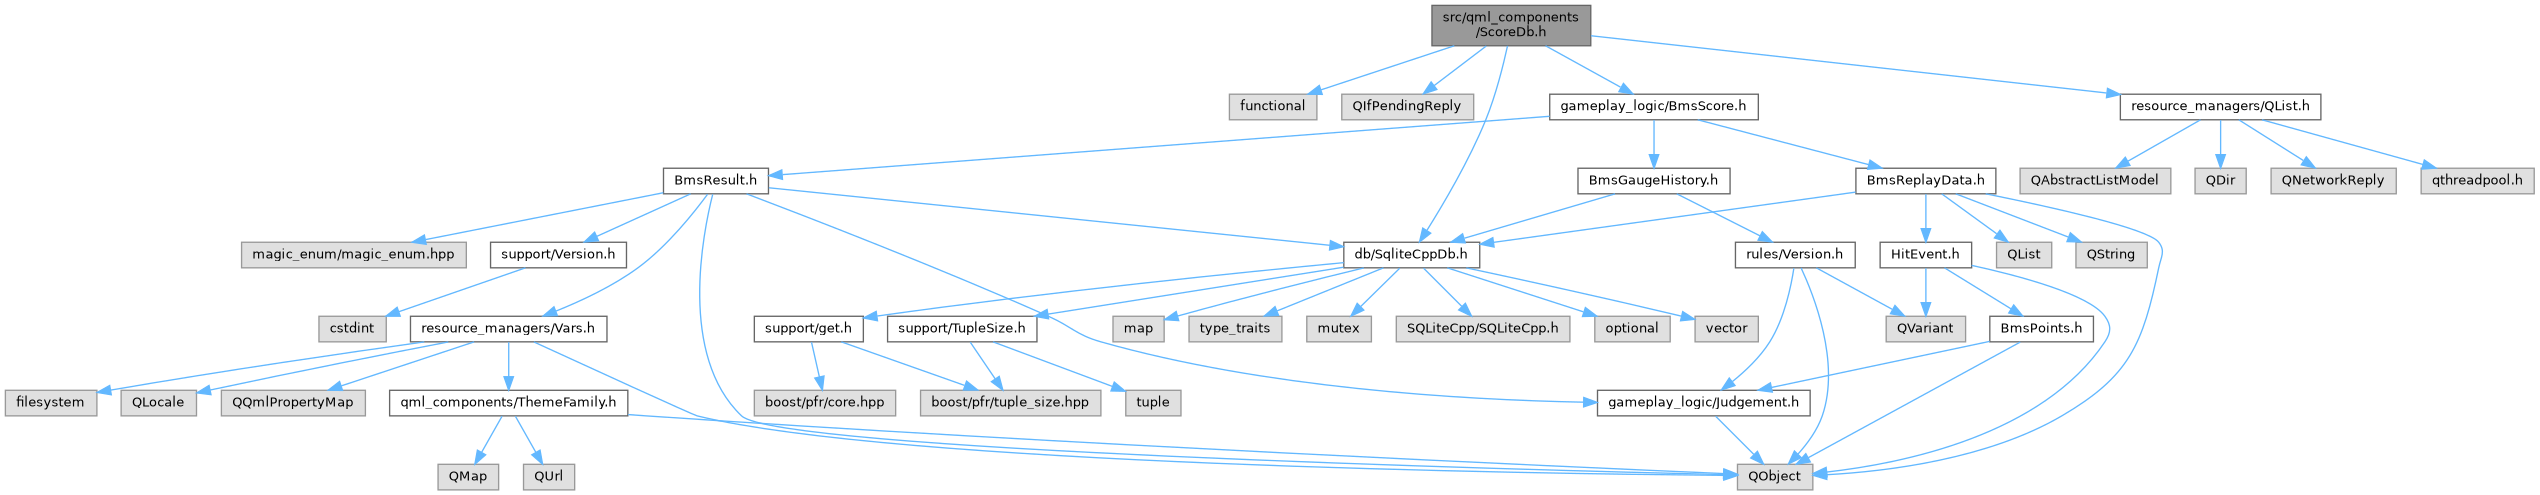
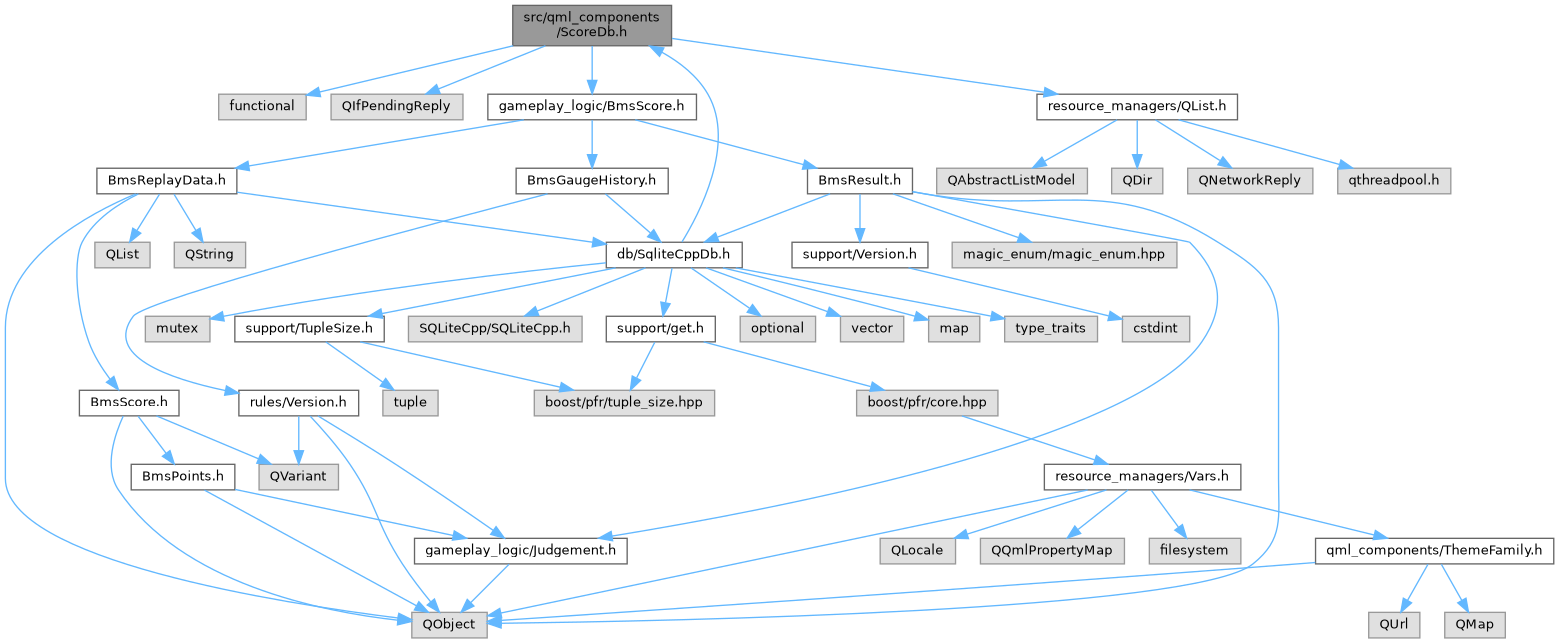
(1476, 142) -> (717, 150)
(1926, 255) -> (129, 403)
(641, 265) -> (1015, 433)
